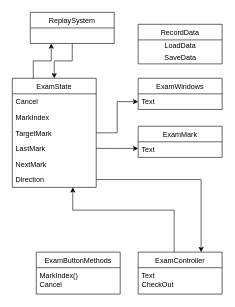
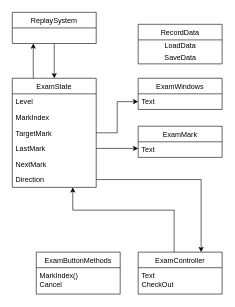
(72, 28) -> (54, 28)
(27, 102) -> (25, 102)
